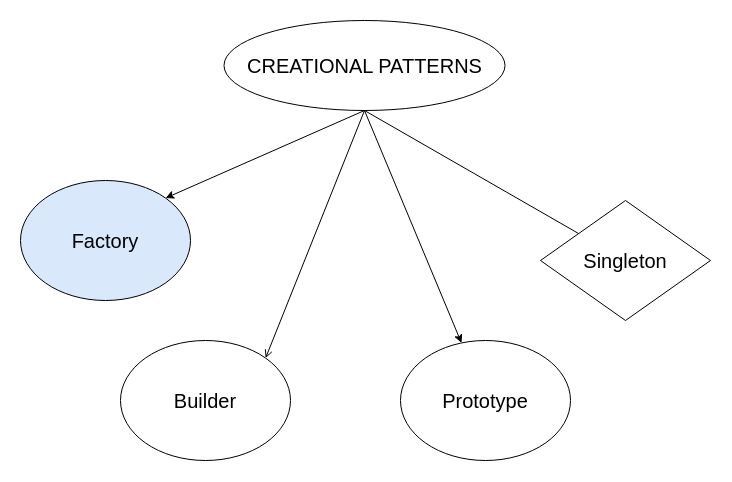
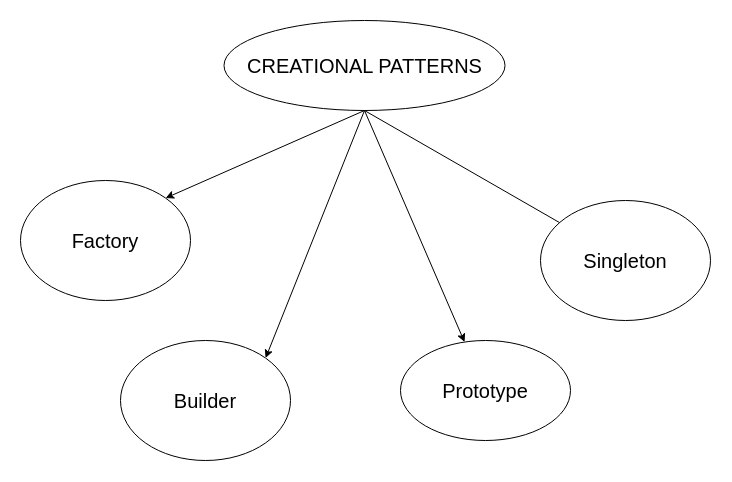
(106, 241) -> (106, 241)
(626, 261) -> (626, 261)
(268, 351) -> (269, 350)
(486, 401) -> (486, 391)
